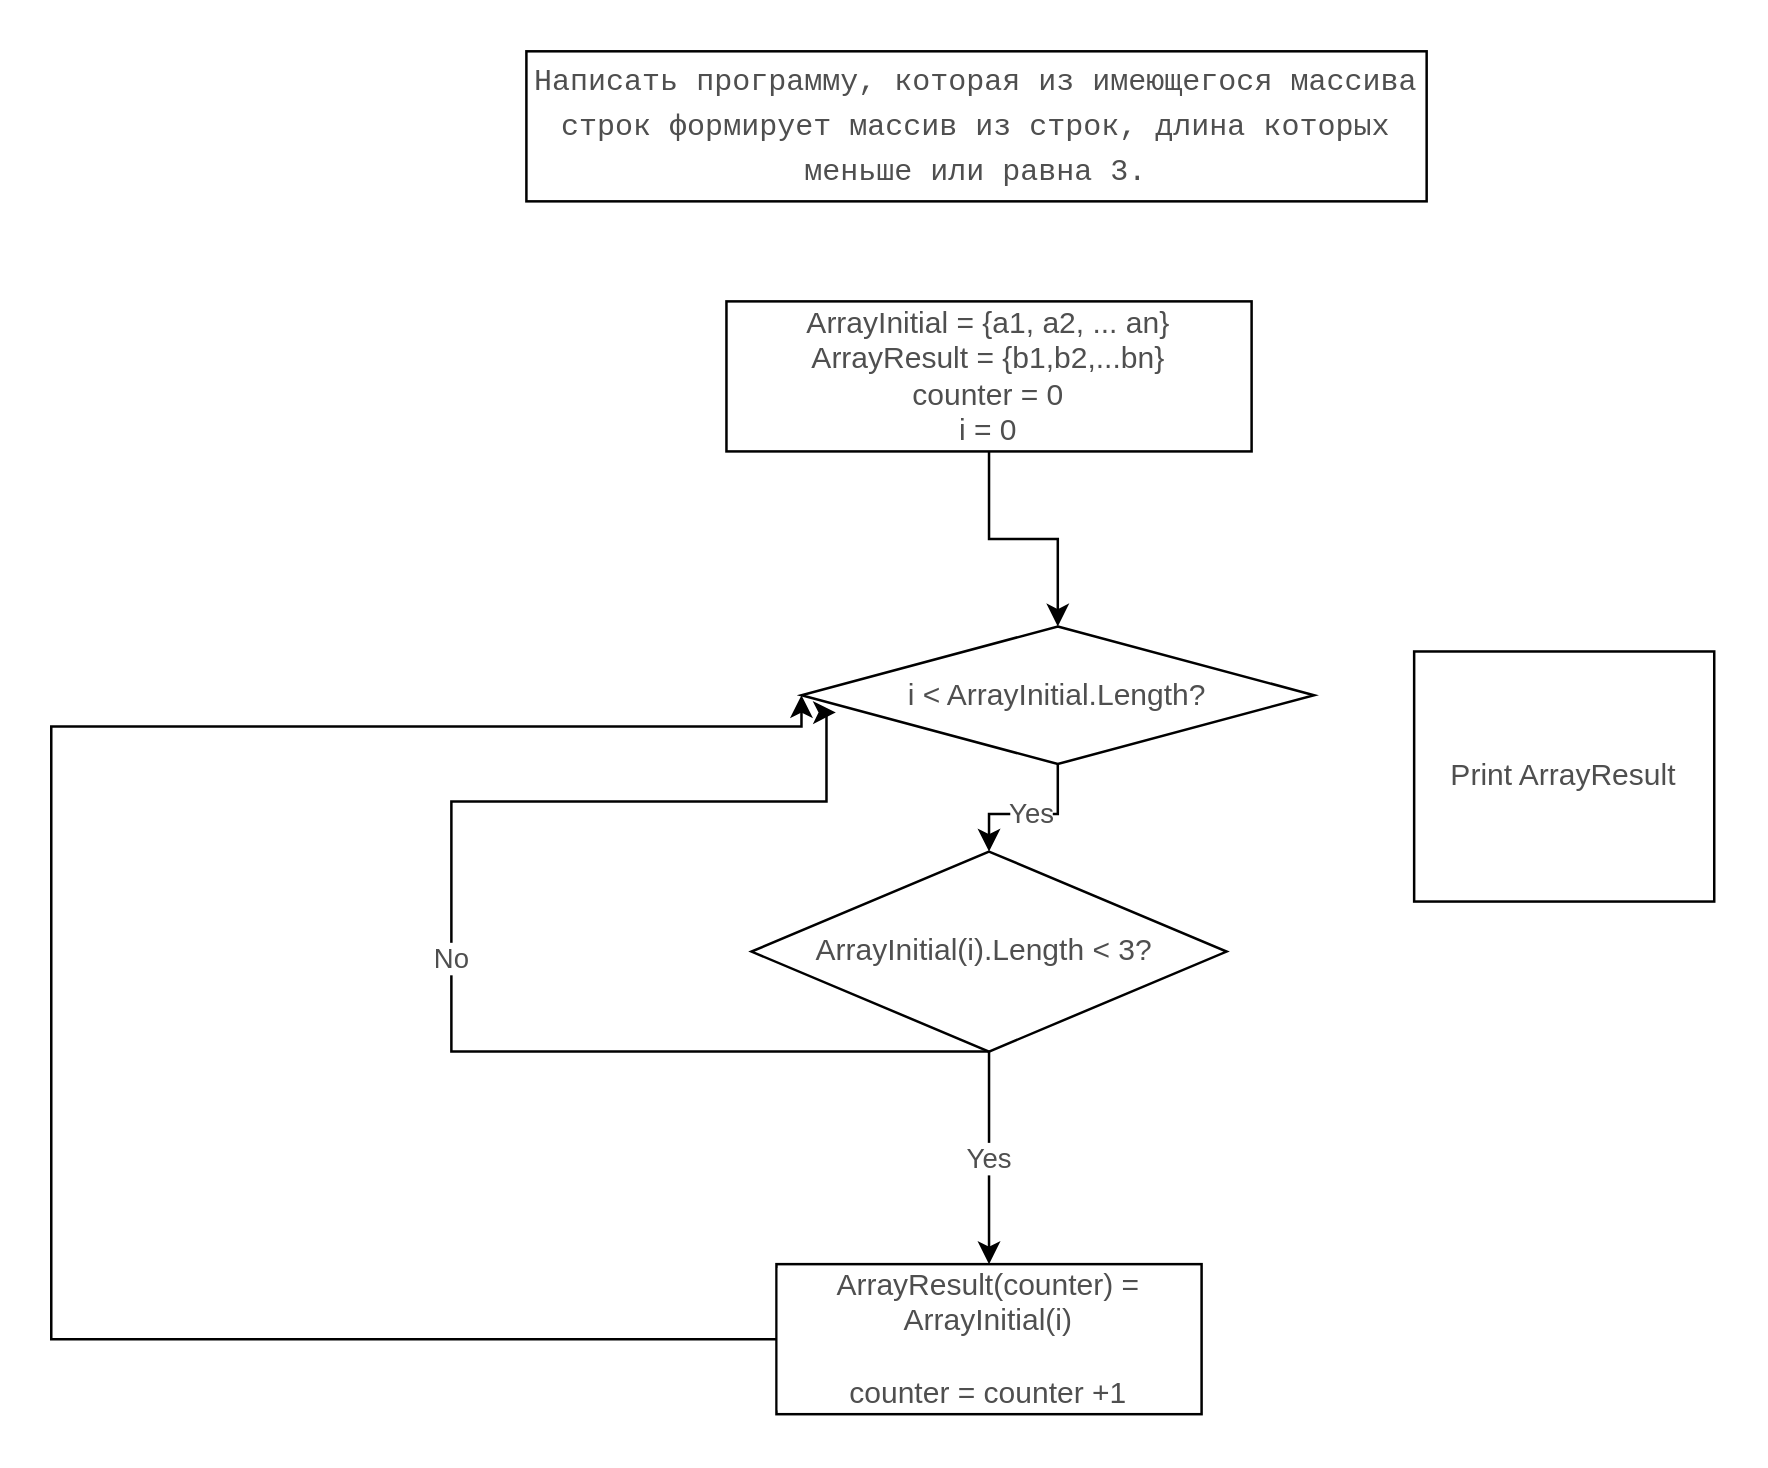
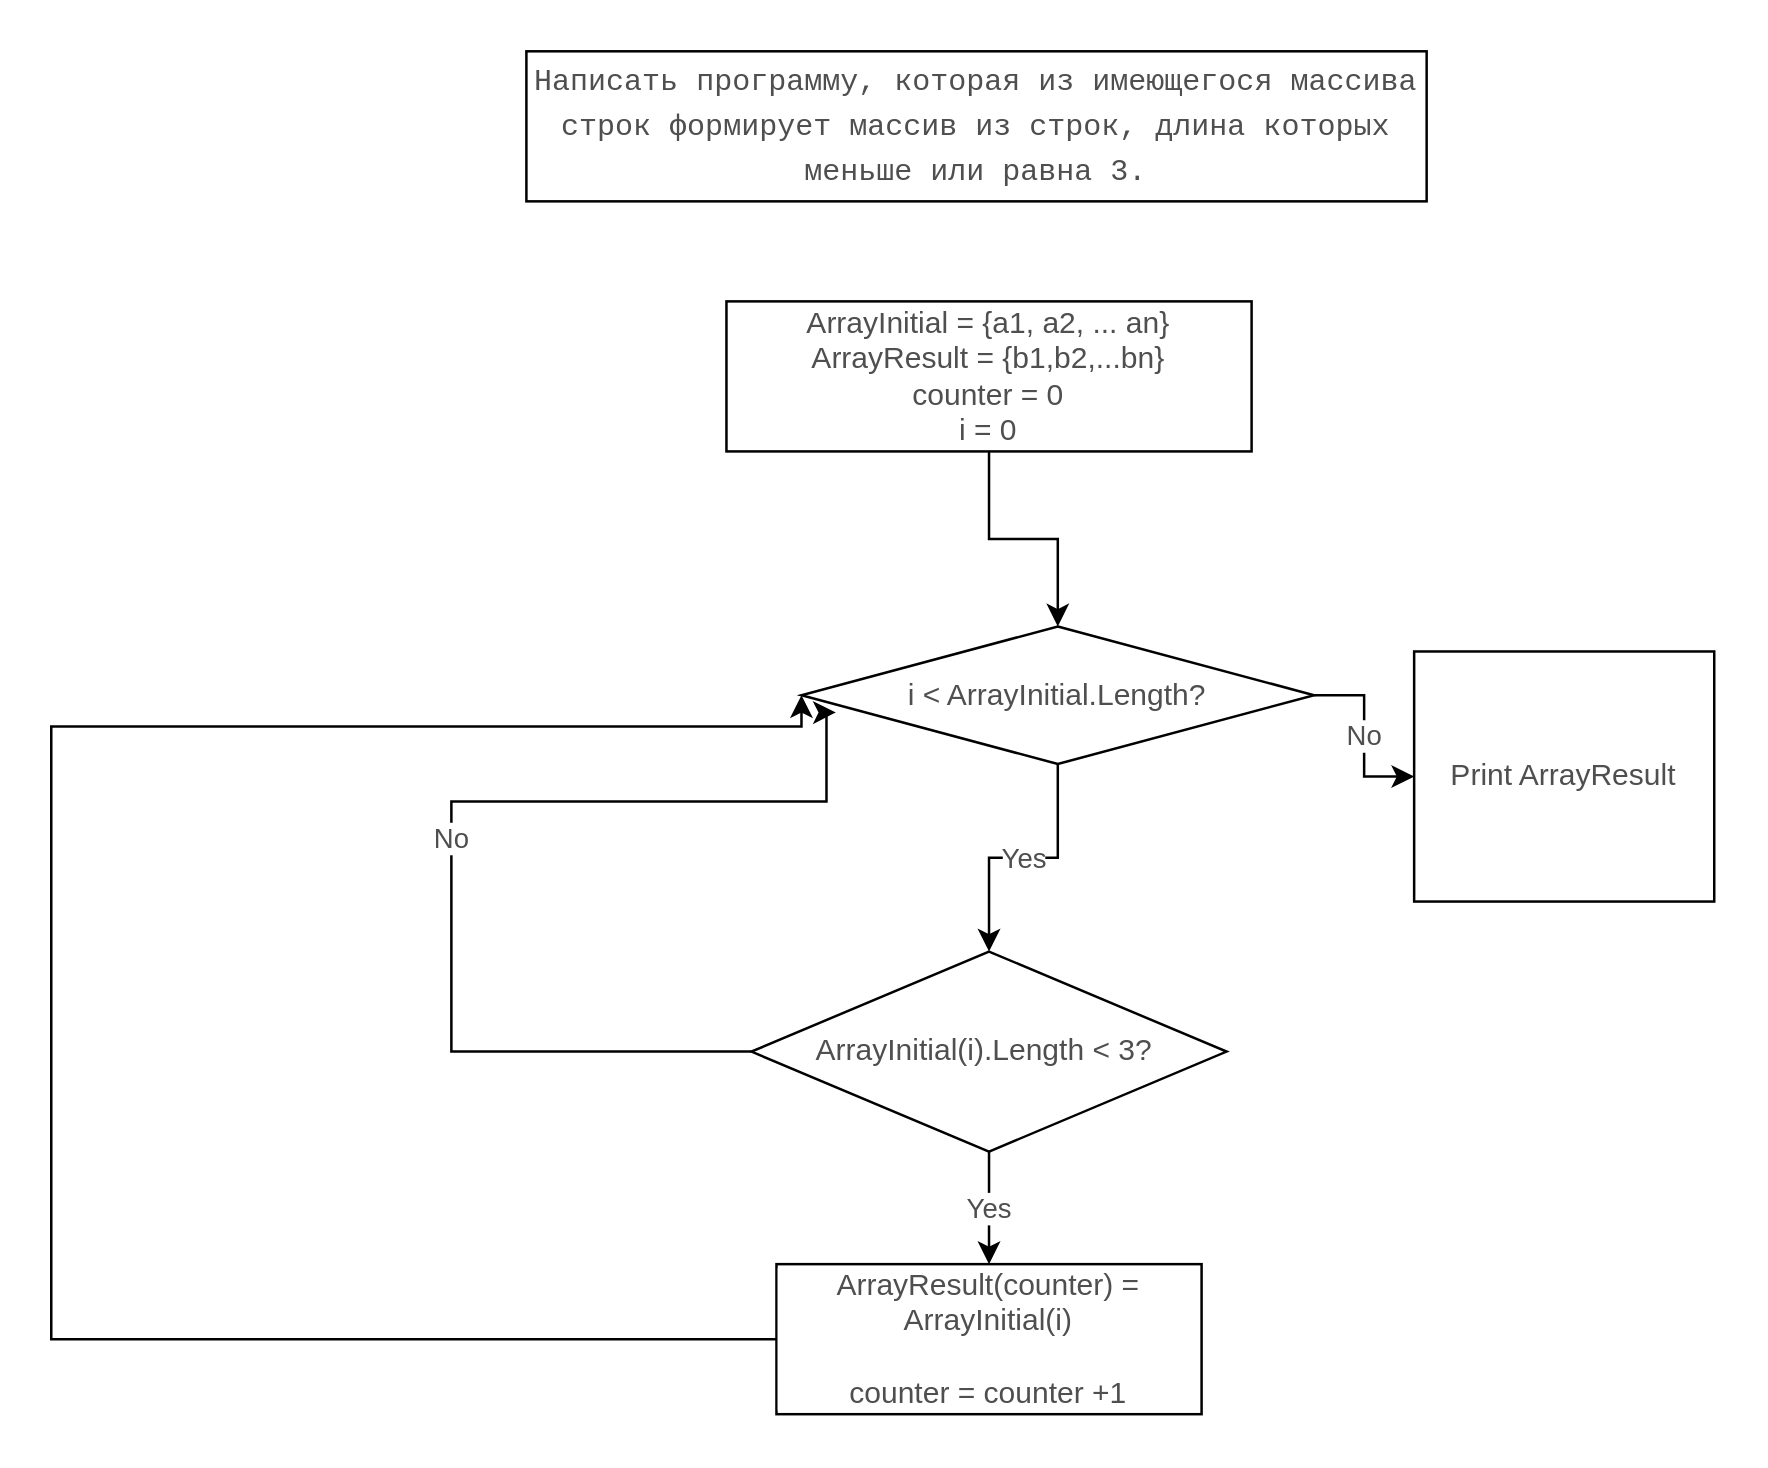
none -> (1364, 727)
(989, 951) -> (989, 1051)
